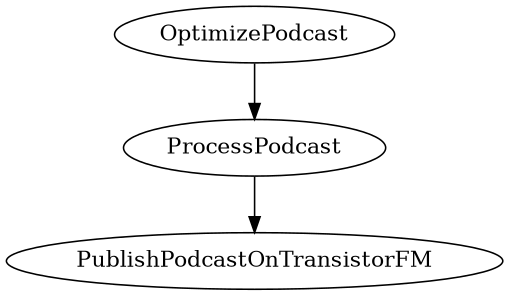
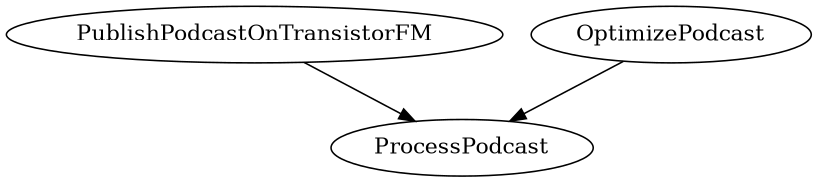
(255, 197) -> (353, 88)
